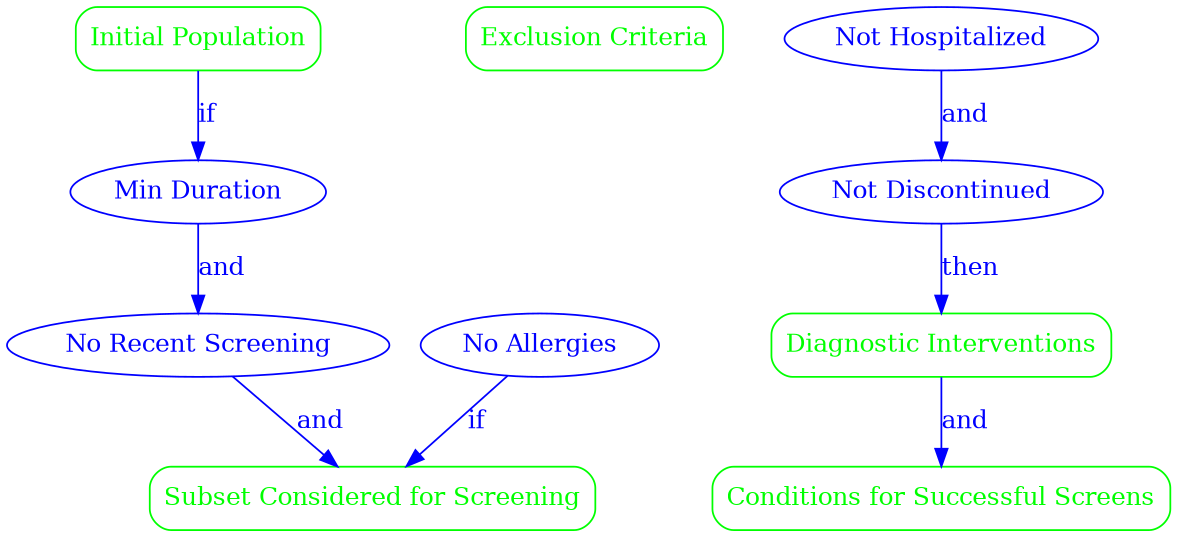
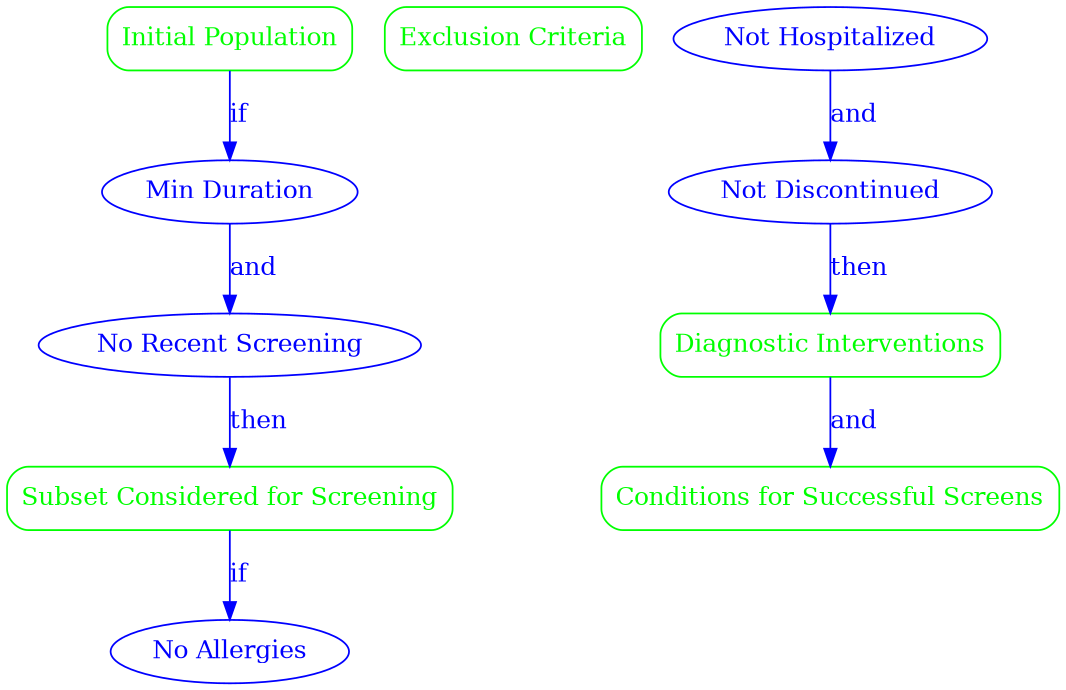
(464, 415) -> (230, 566)
(321, 422) -> (259, 422)
